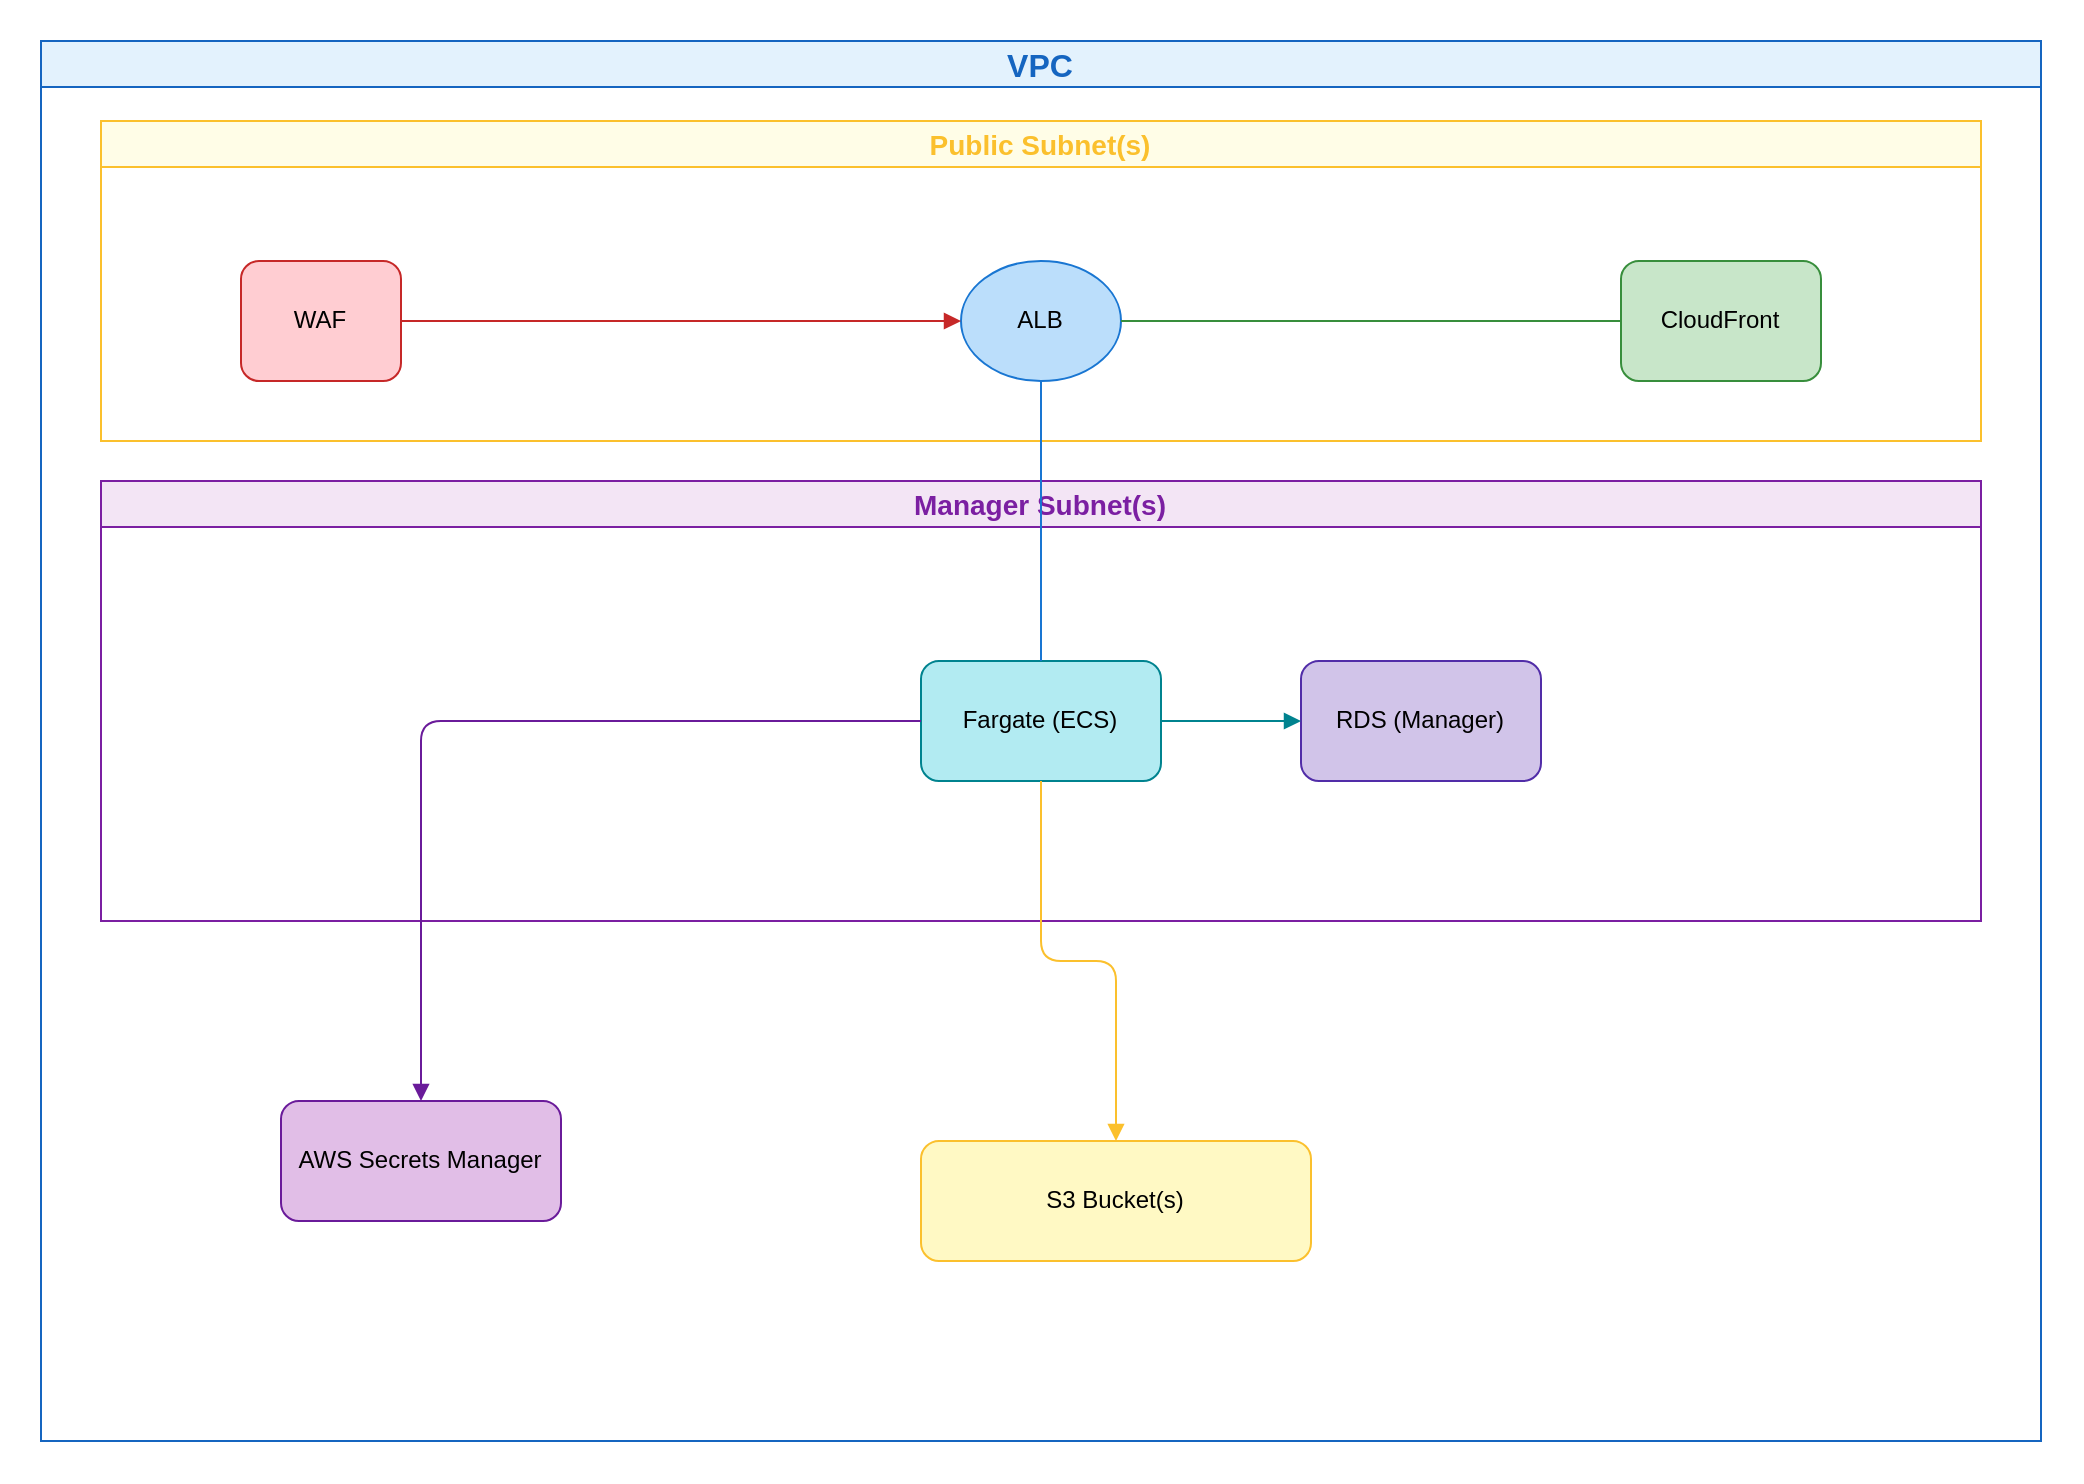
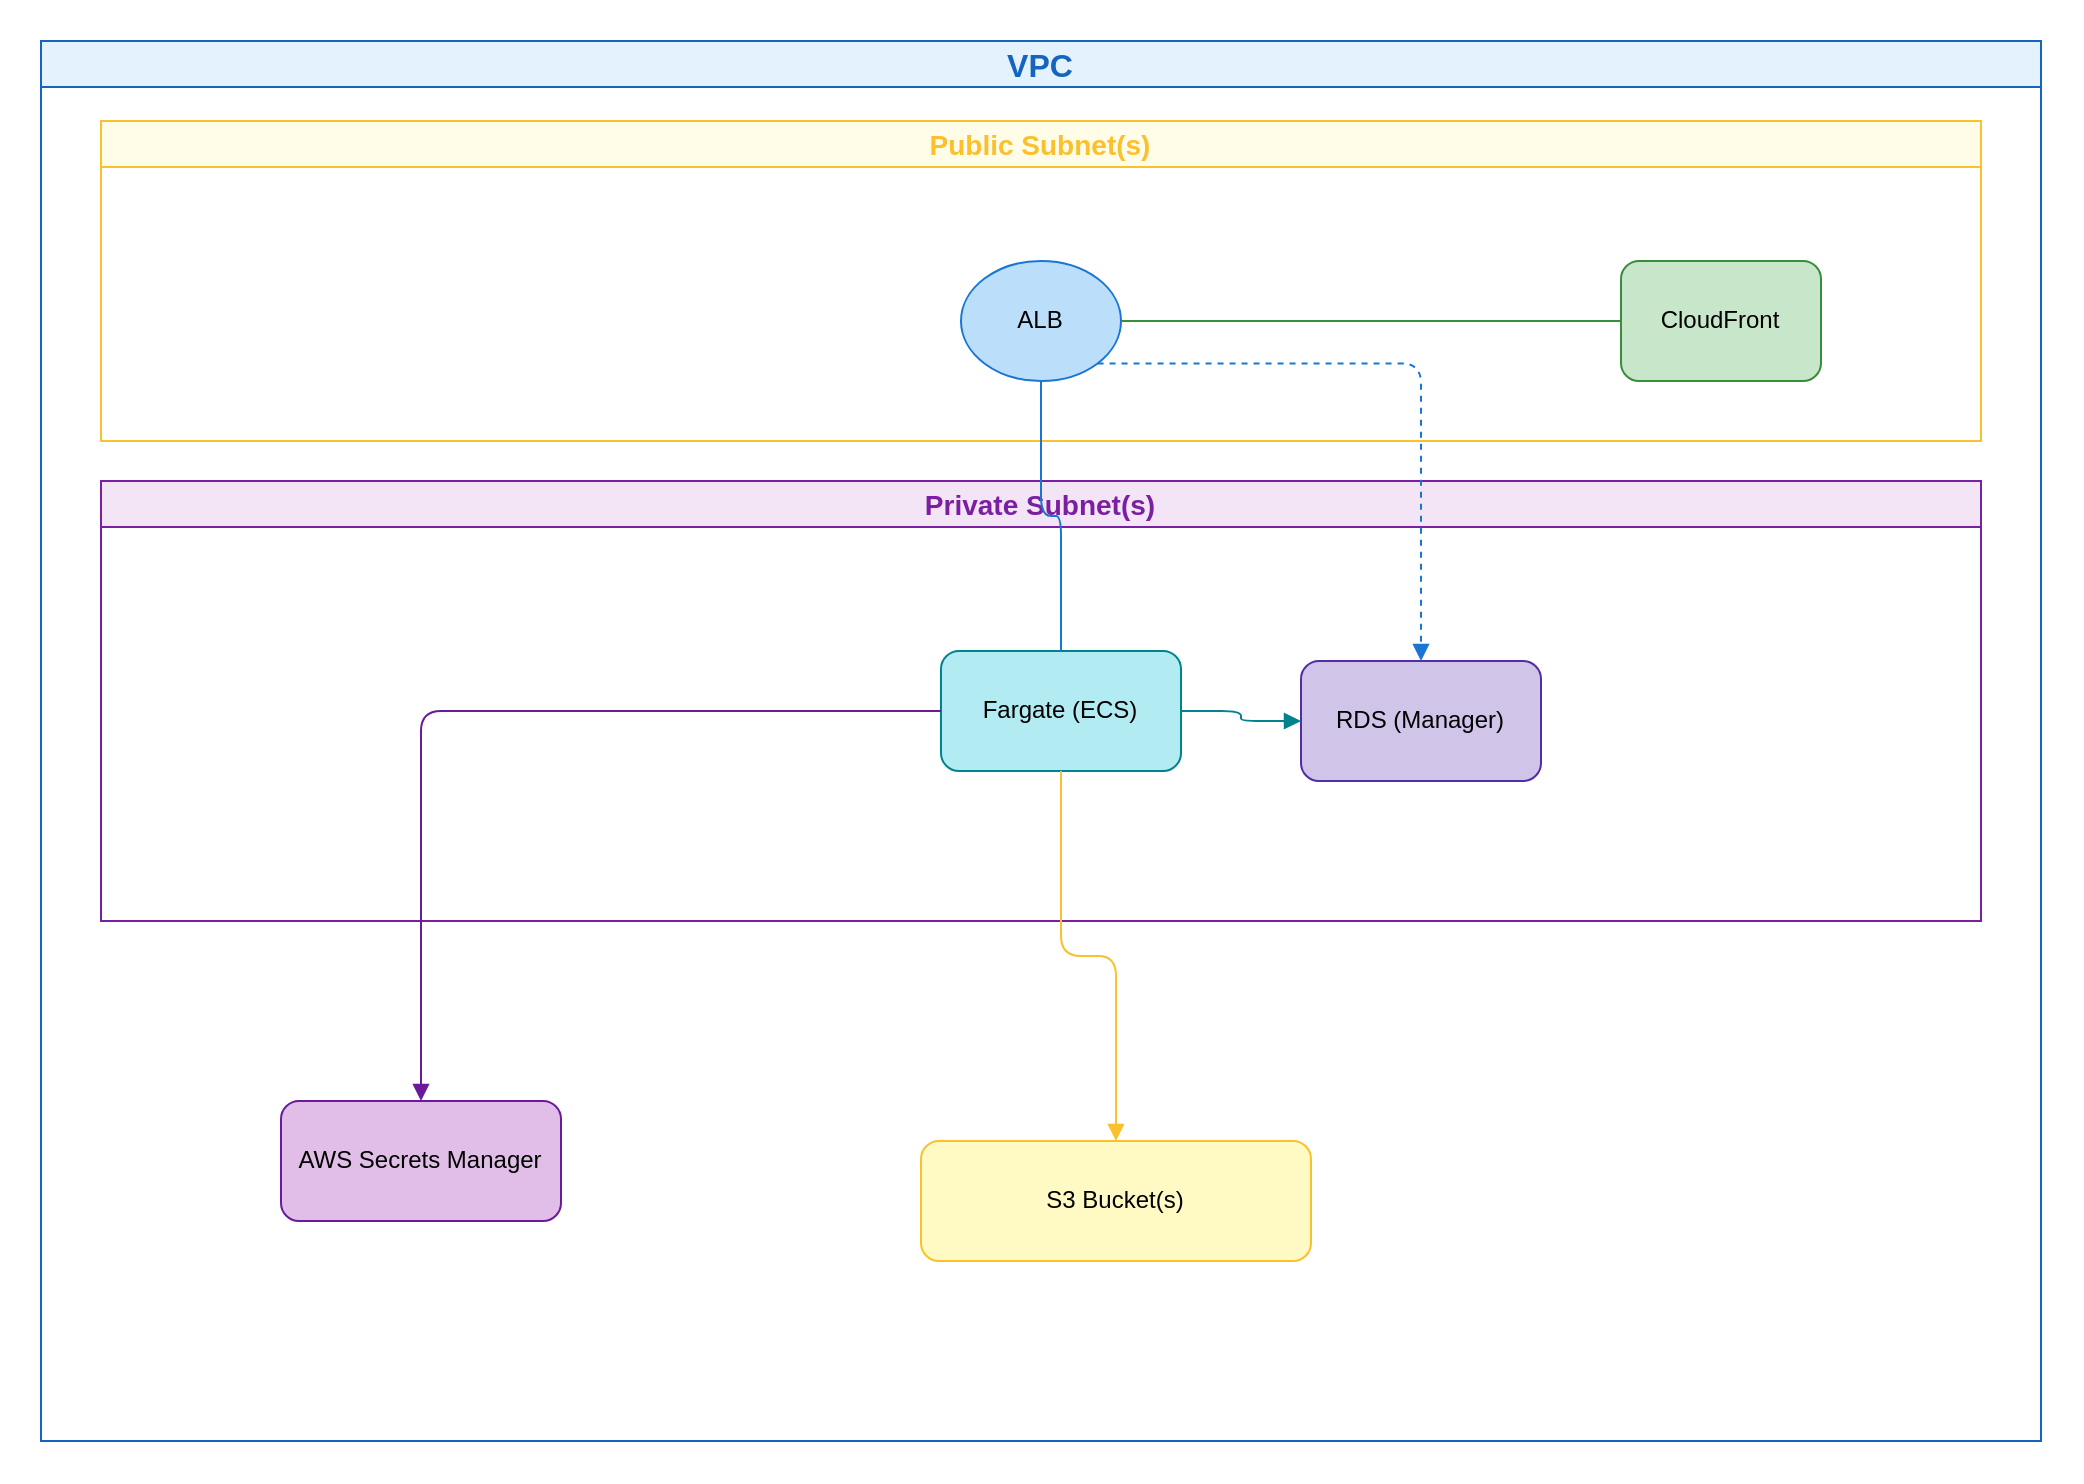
(321, 321) -> none
(672, 321) -> none
none -> (1393, 363)
(1040, 506) -> (1040, 506)
(1041, 721) -> (1061, 711)
